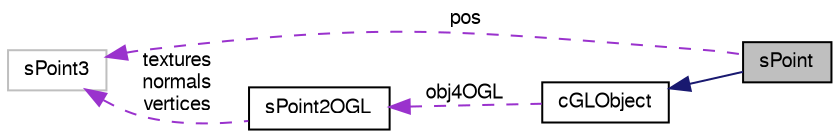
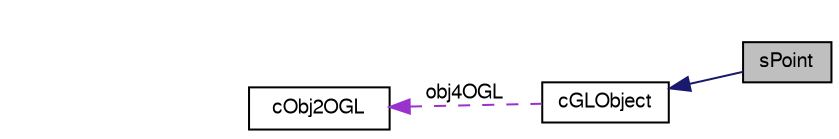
(57, 70) -> none
(319, 108) -> (319, 108)
